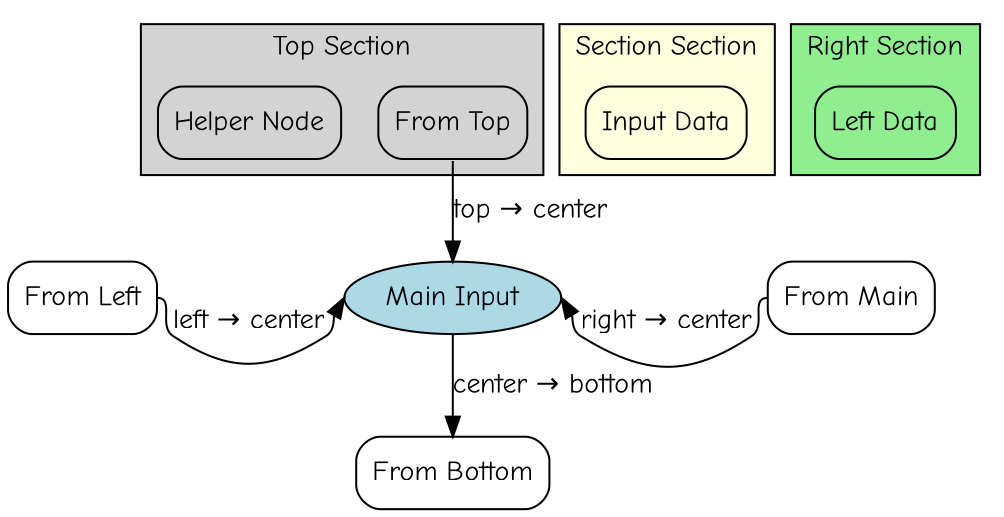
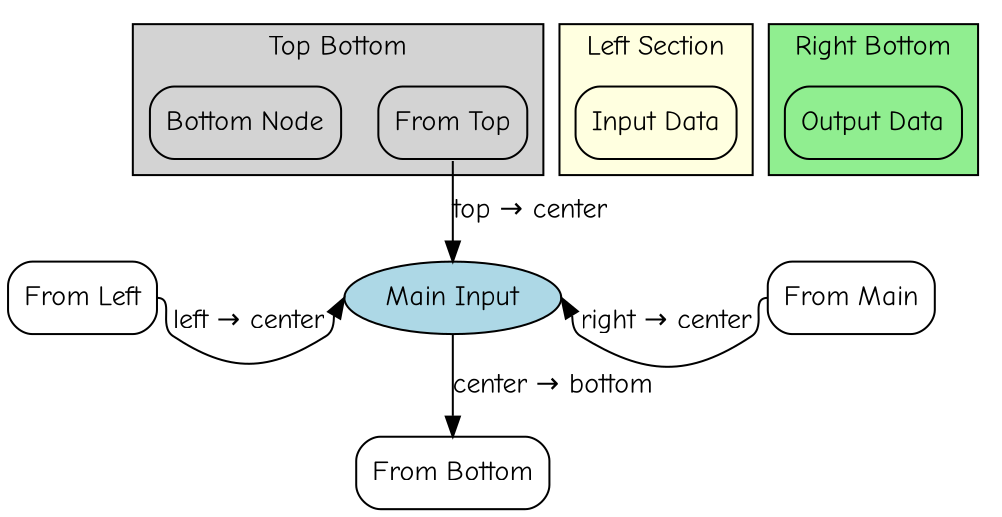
(342, 47) -> (338, 47)
(667, 47) -> (656, 47)
(886, 47) -> (873, 47)
(250, 123) -> (246, 123)
(886, 123) -> (873, 123)
